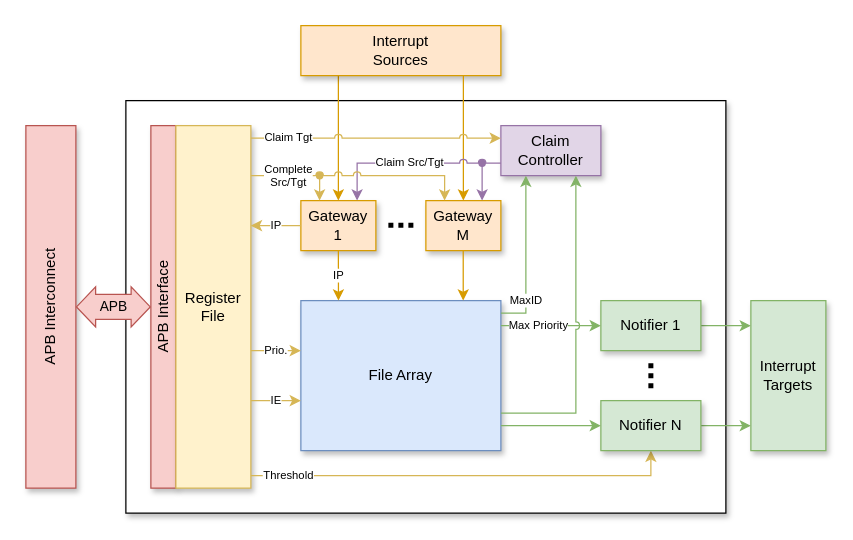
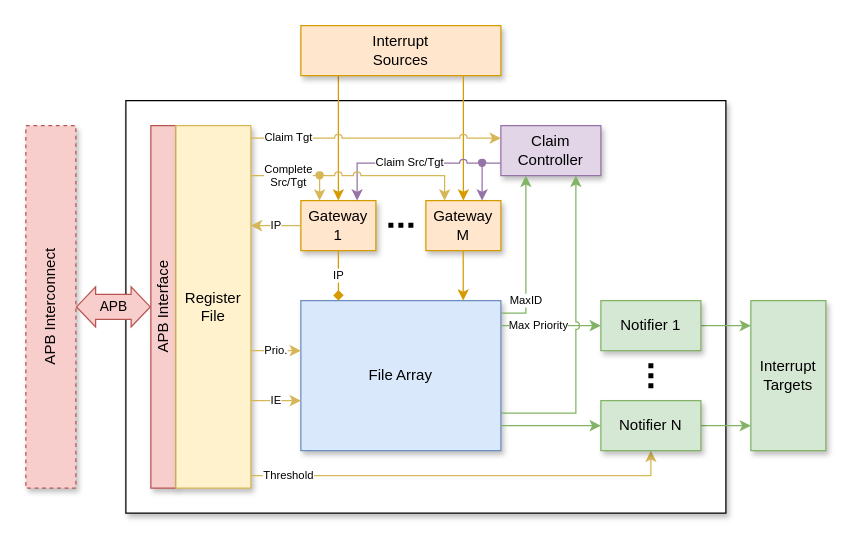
(338, 291) -> (338, 290)
(51, 307) -> (51, 307)
